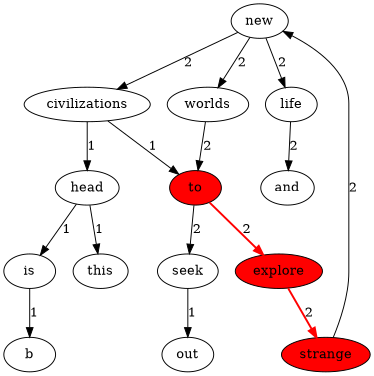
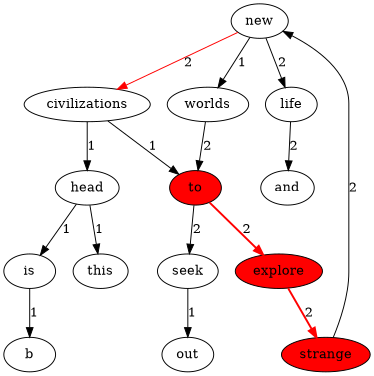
(182, 59) -> (182, 59)
(242, 63) -> (242, 63)
